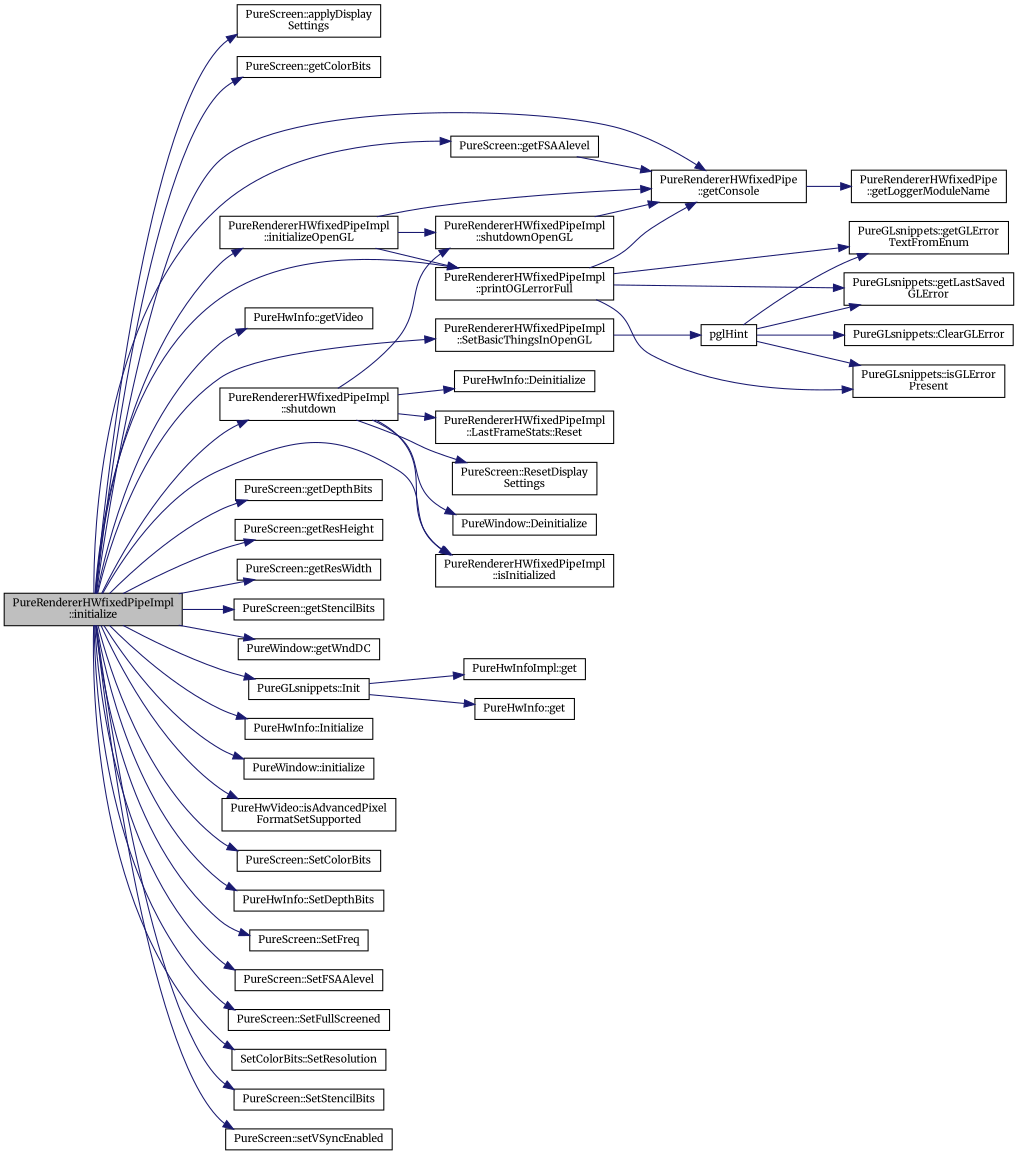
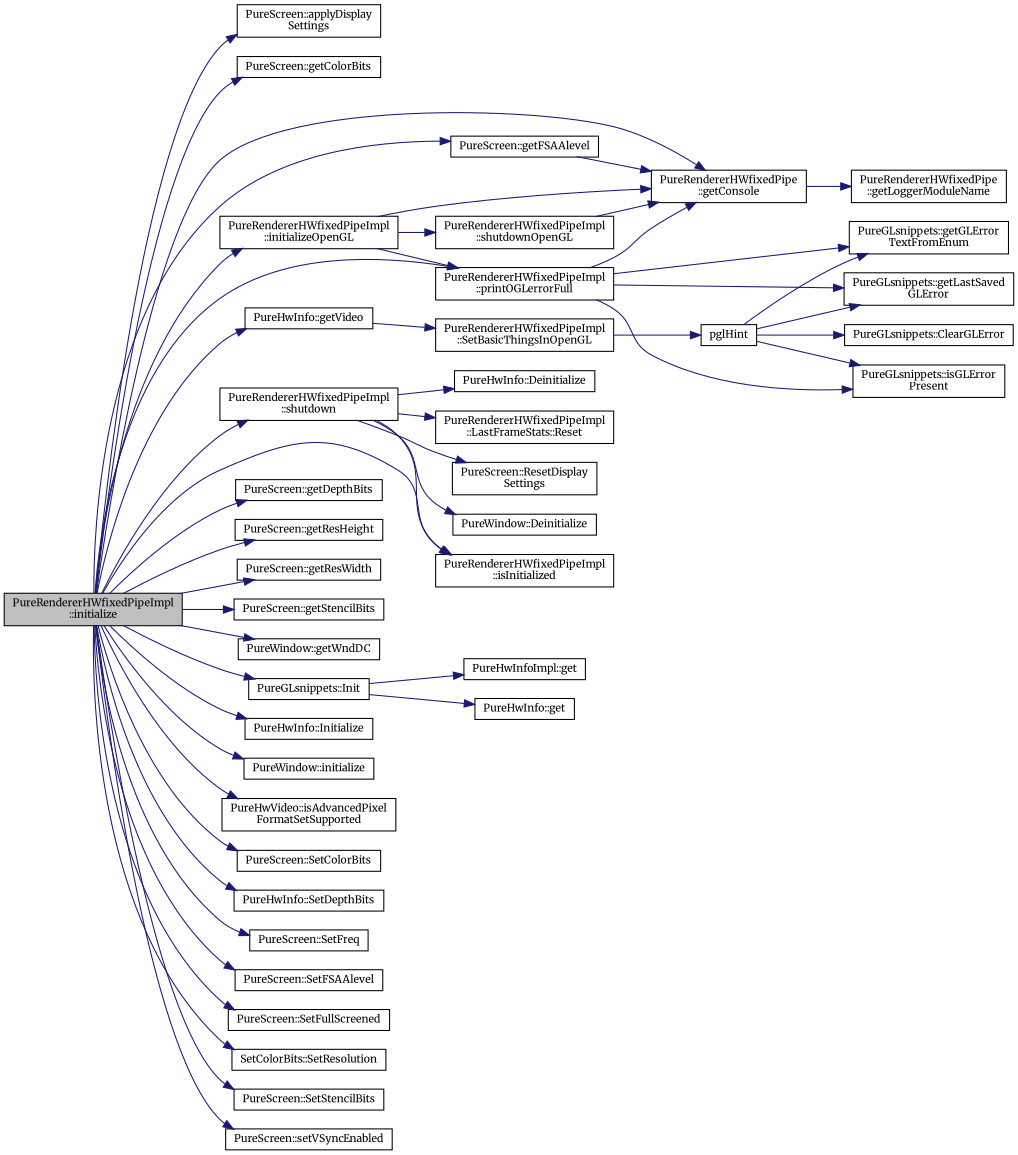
(403, 331) -> none
(204, 392) -> (399, 325)
